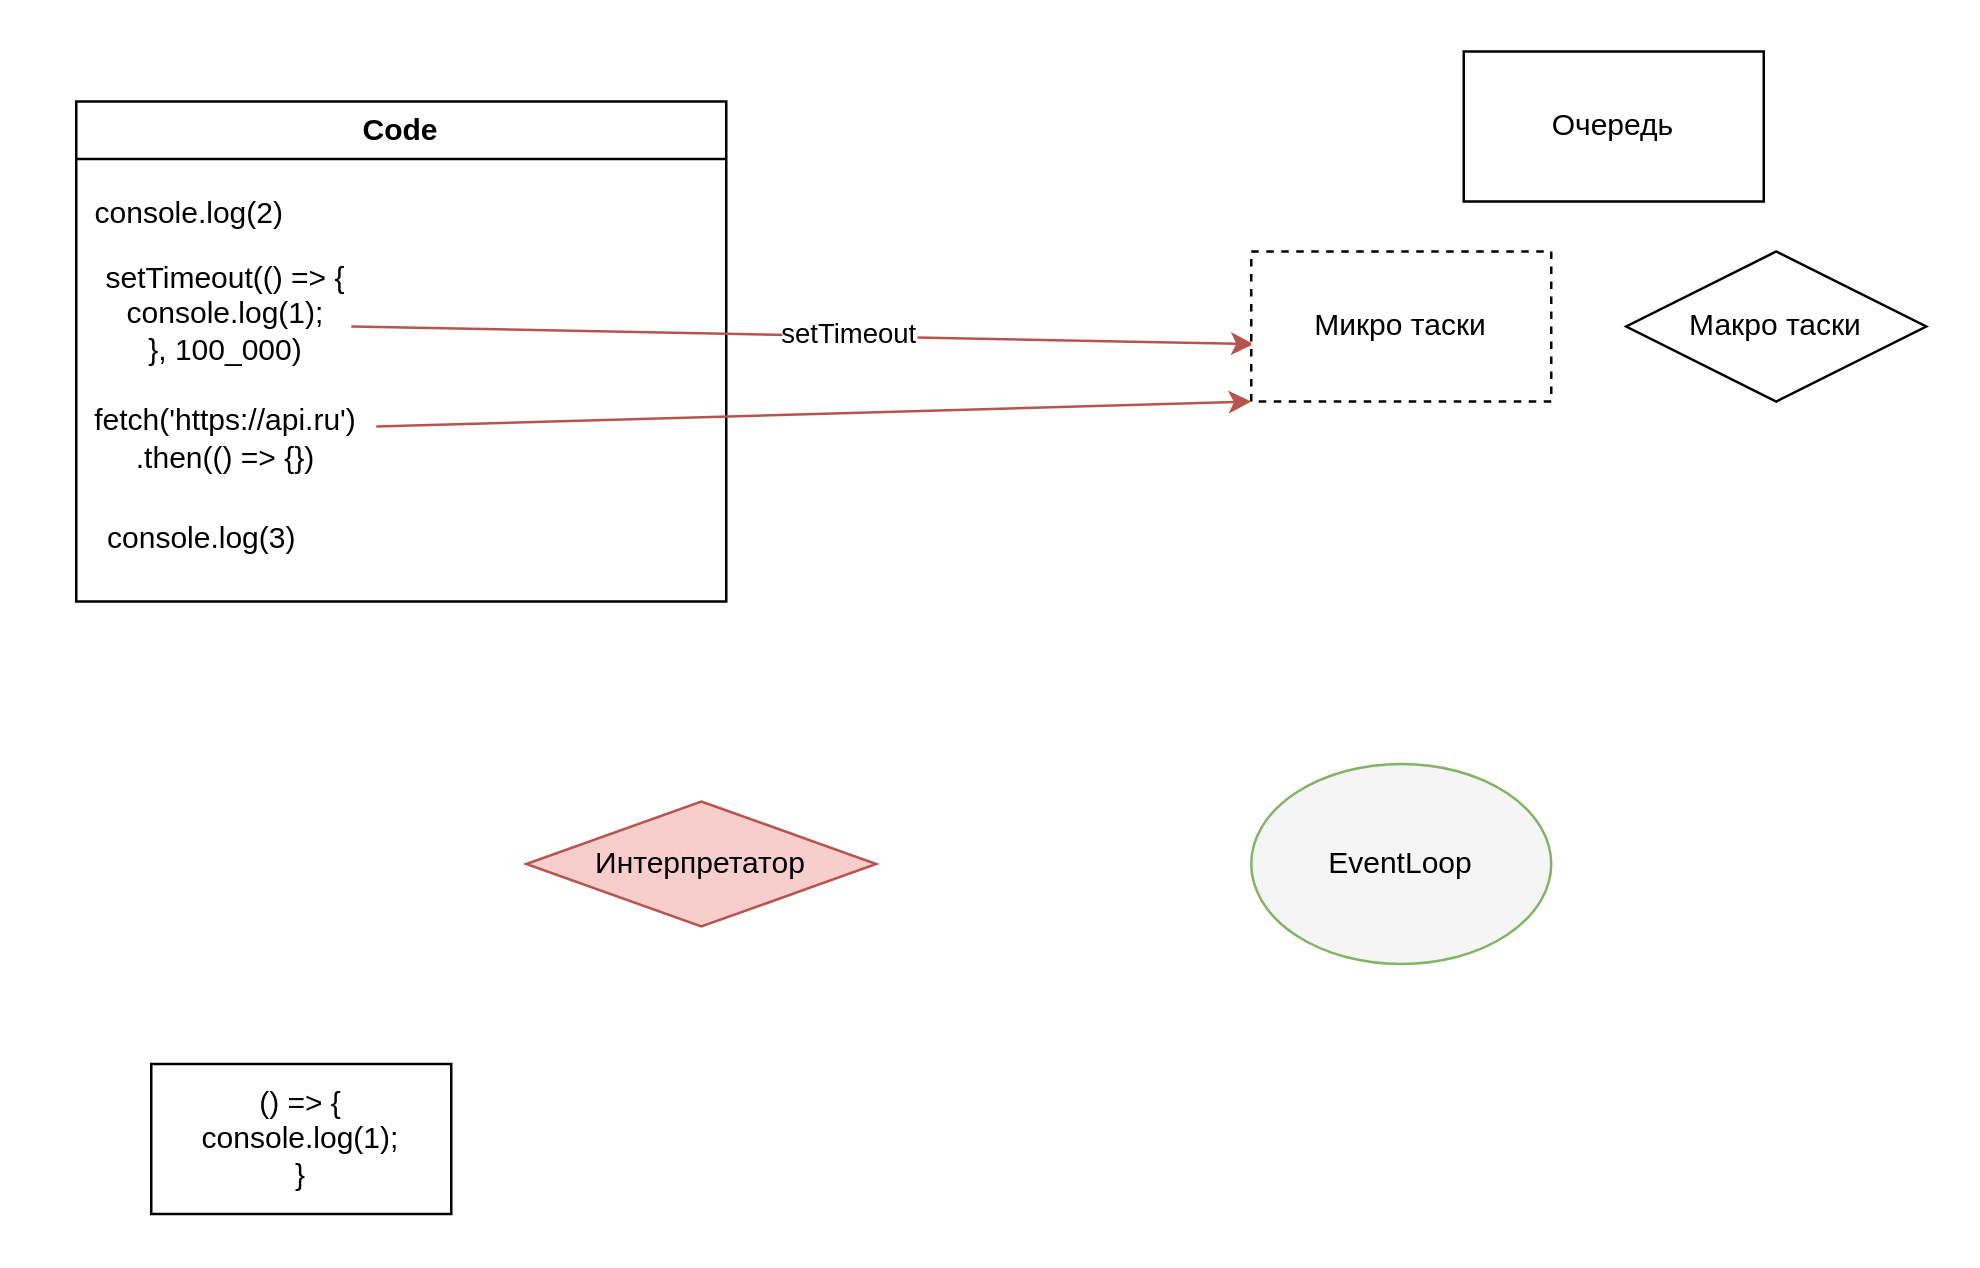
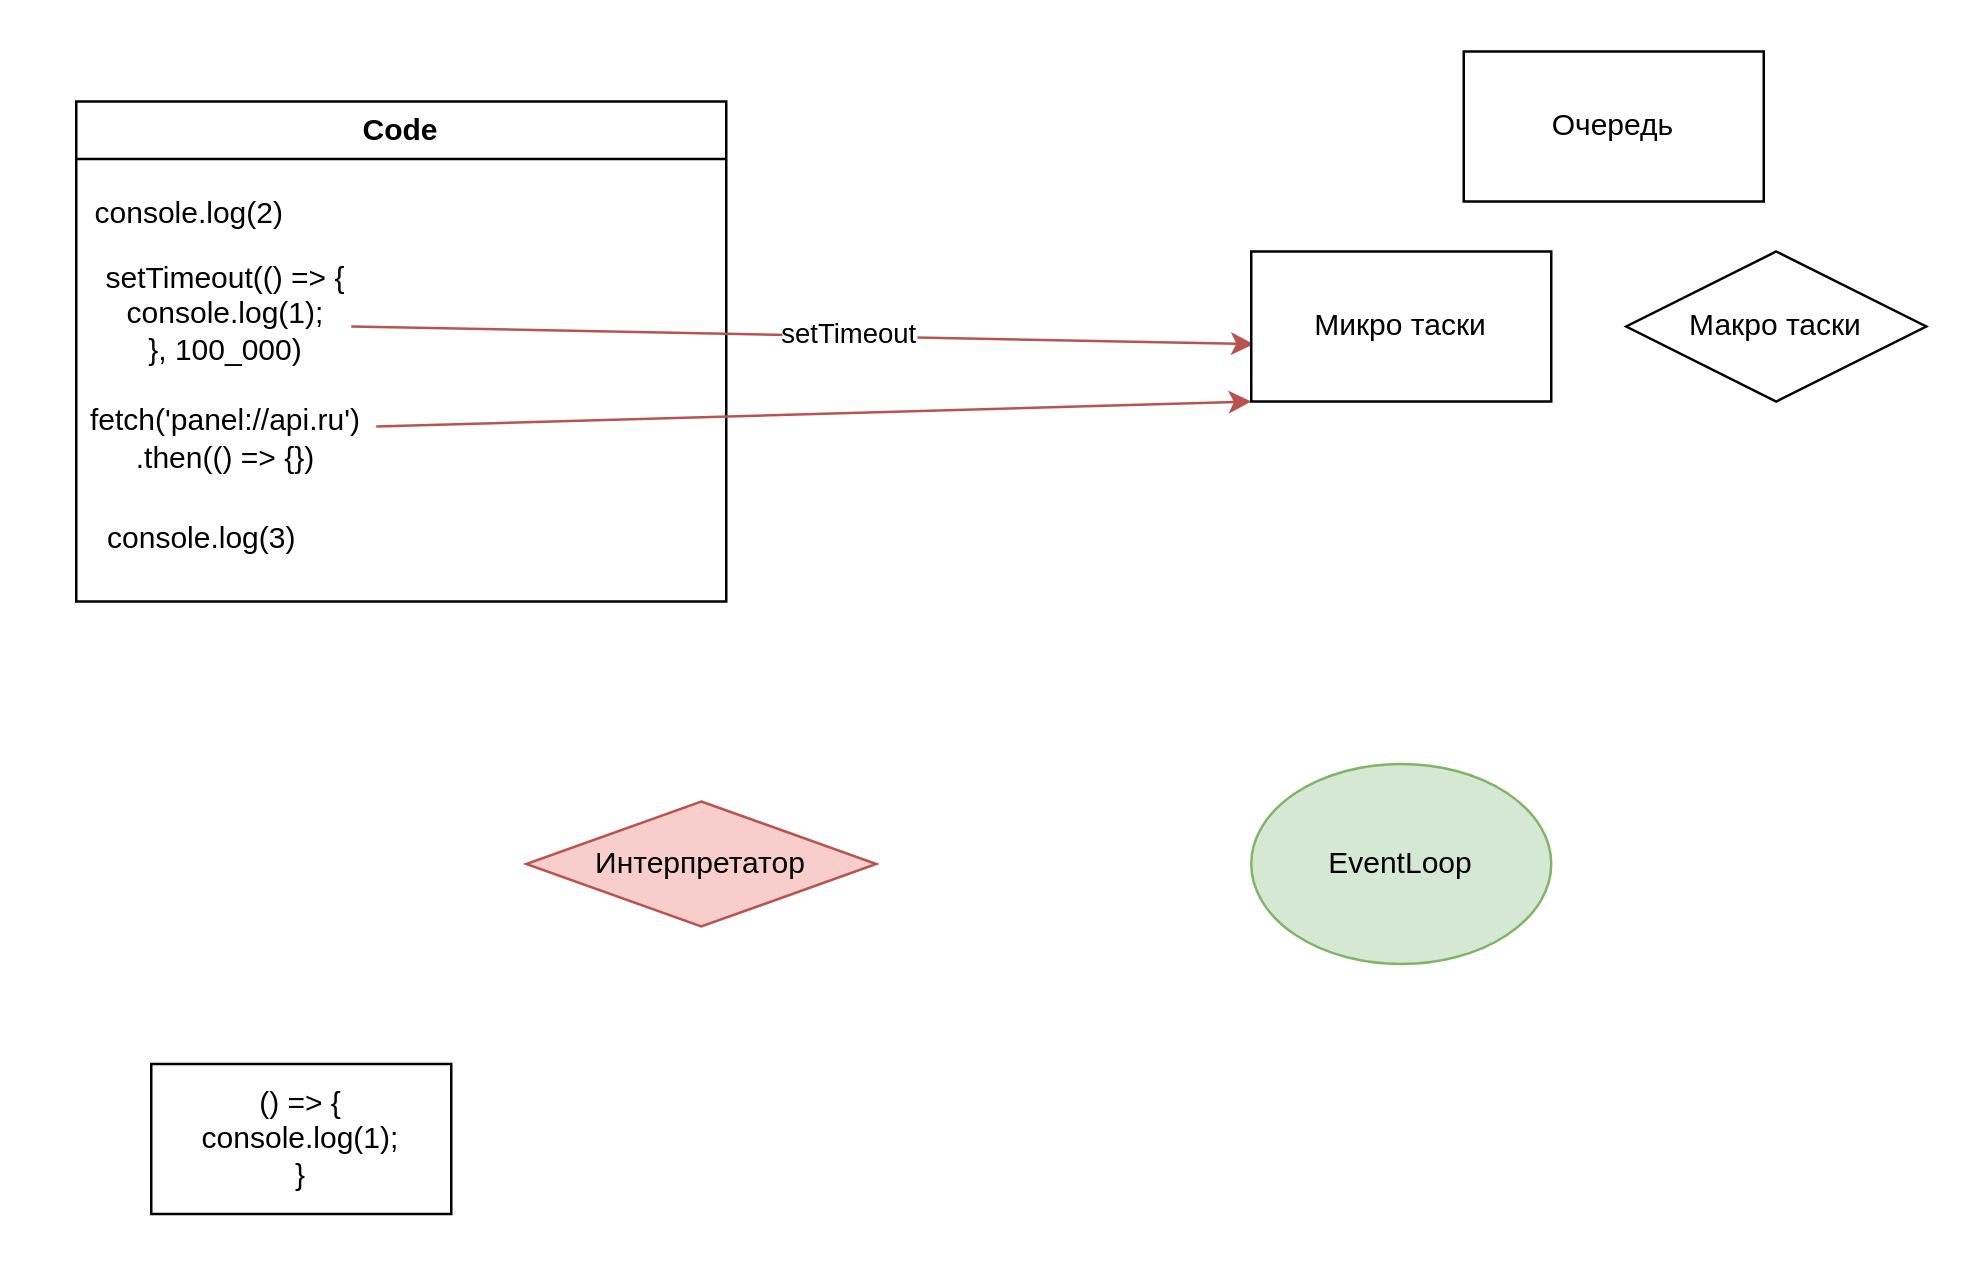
(1401, 326) -> (1401, 326)
(226, 439) -> (226, 439)
(1401, 864) -> (1401, 864)
